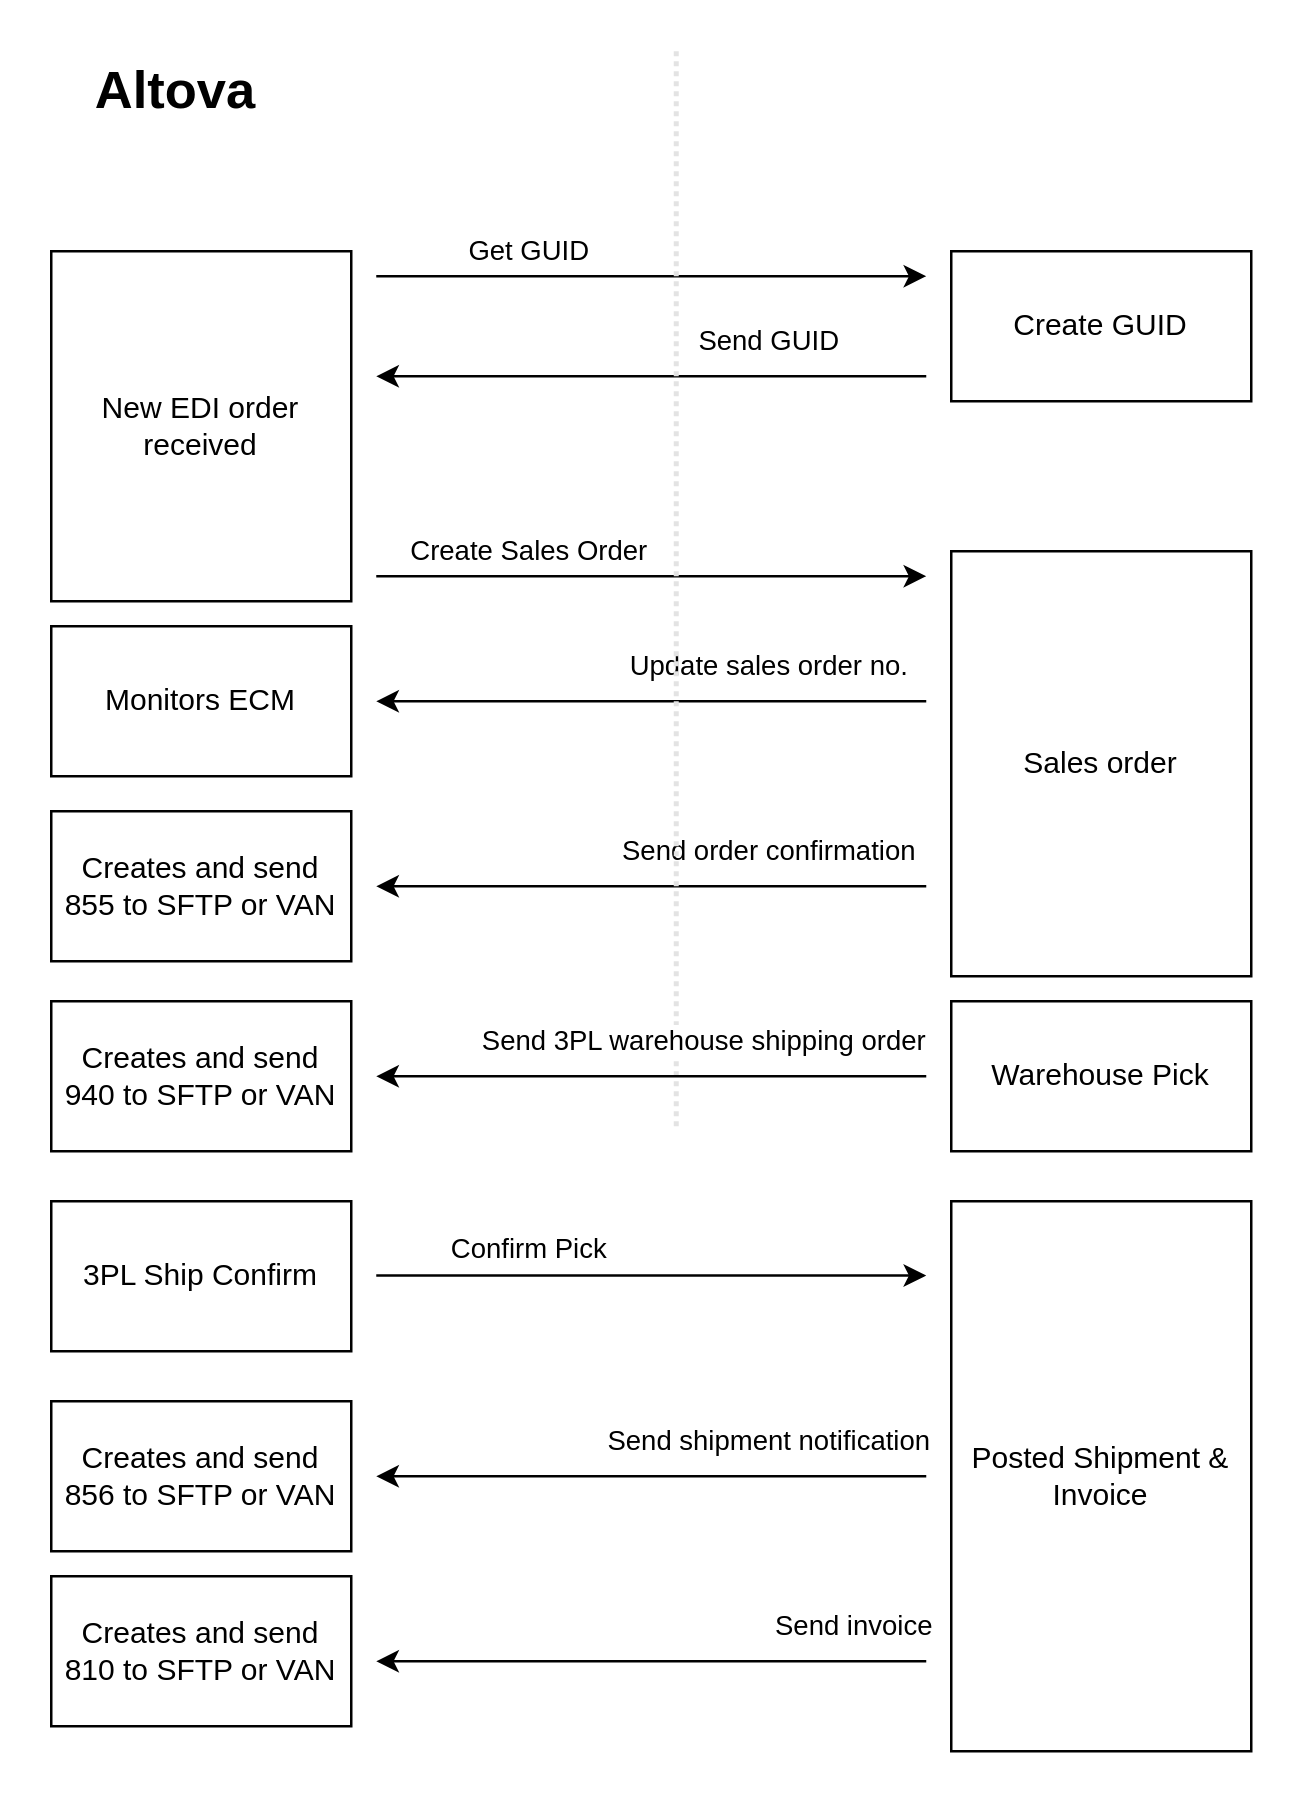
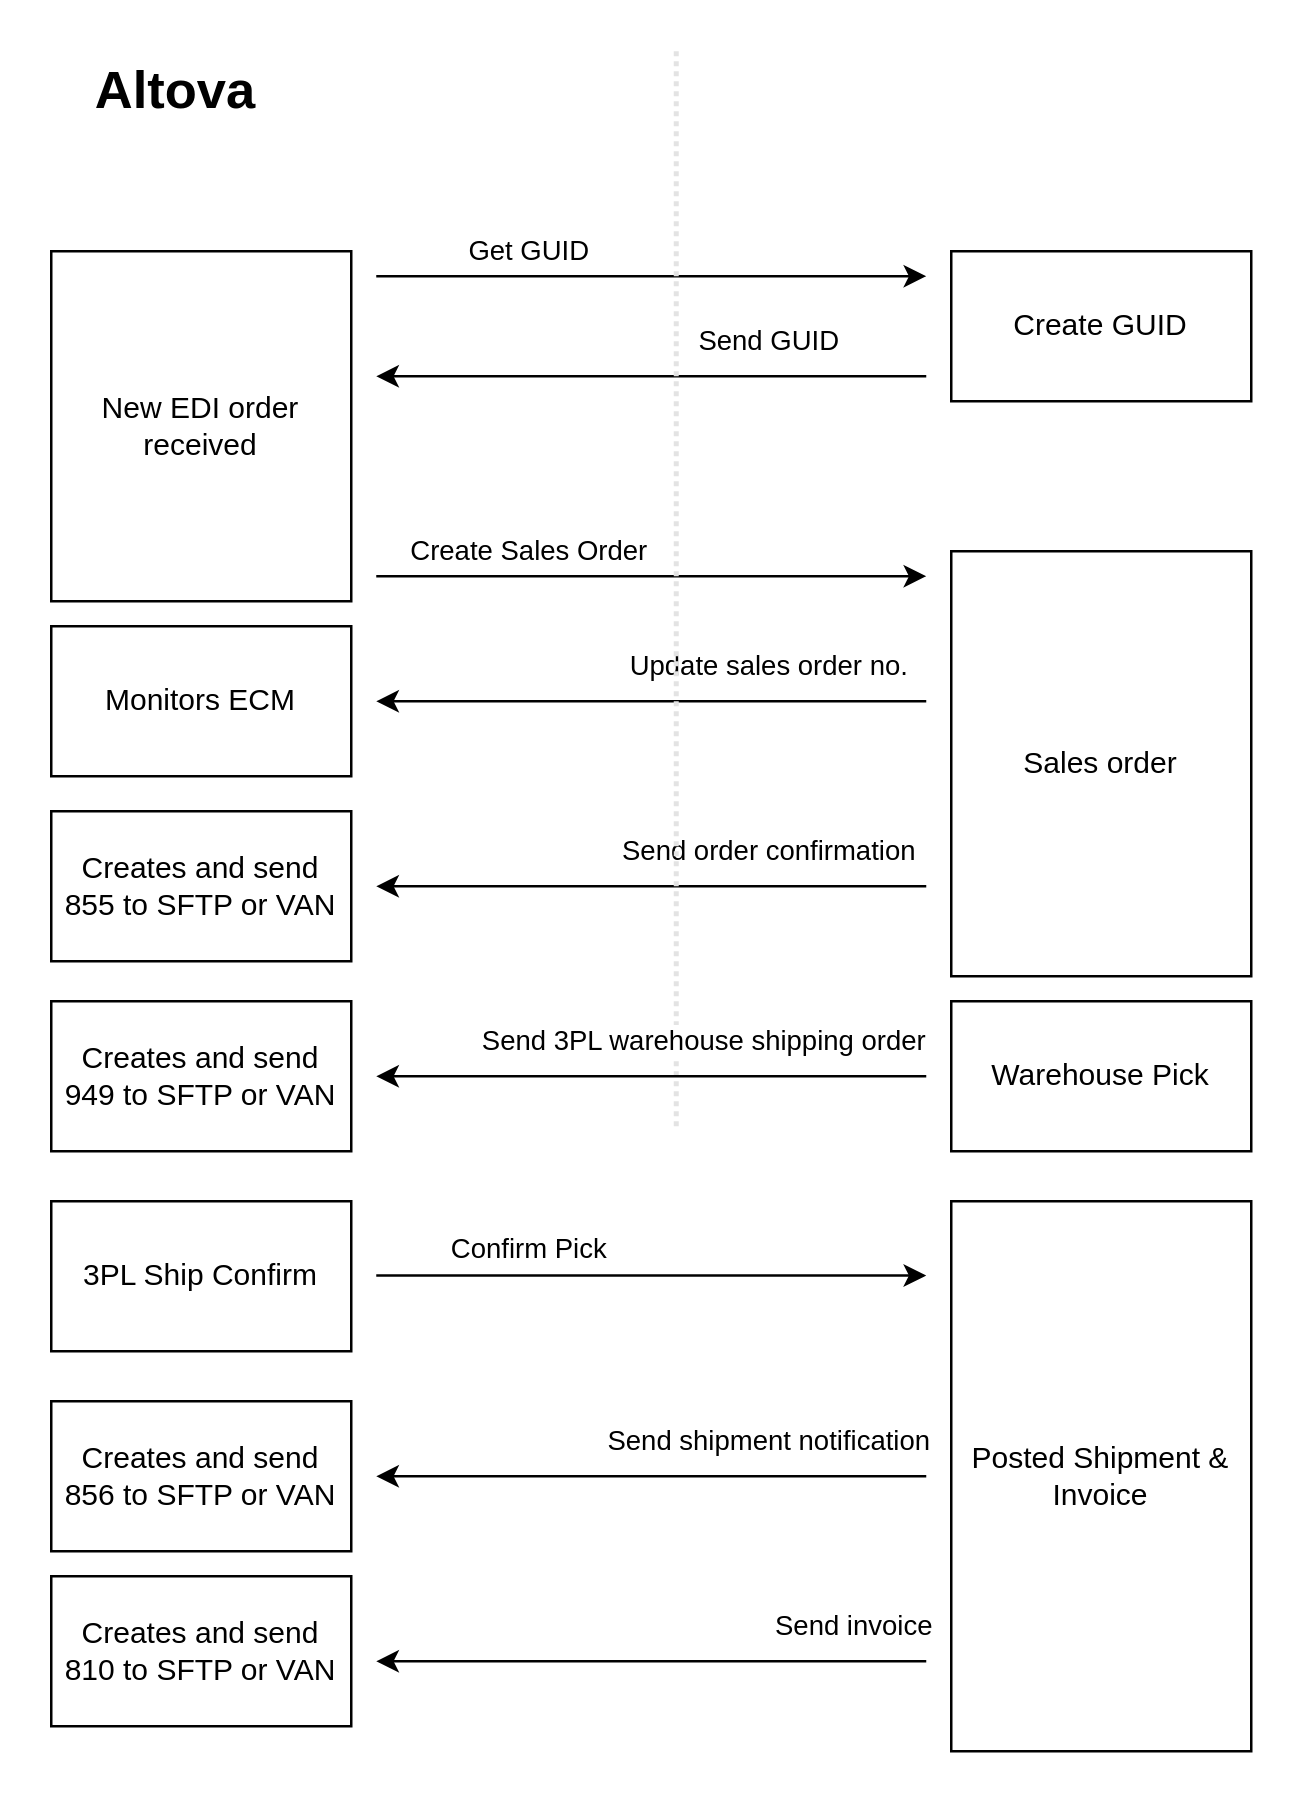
(201, 1076) -> (201, 1076)
